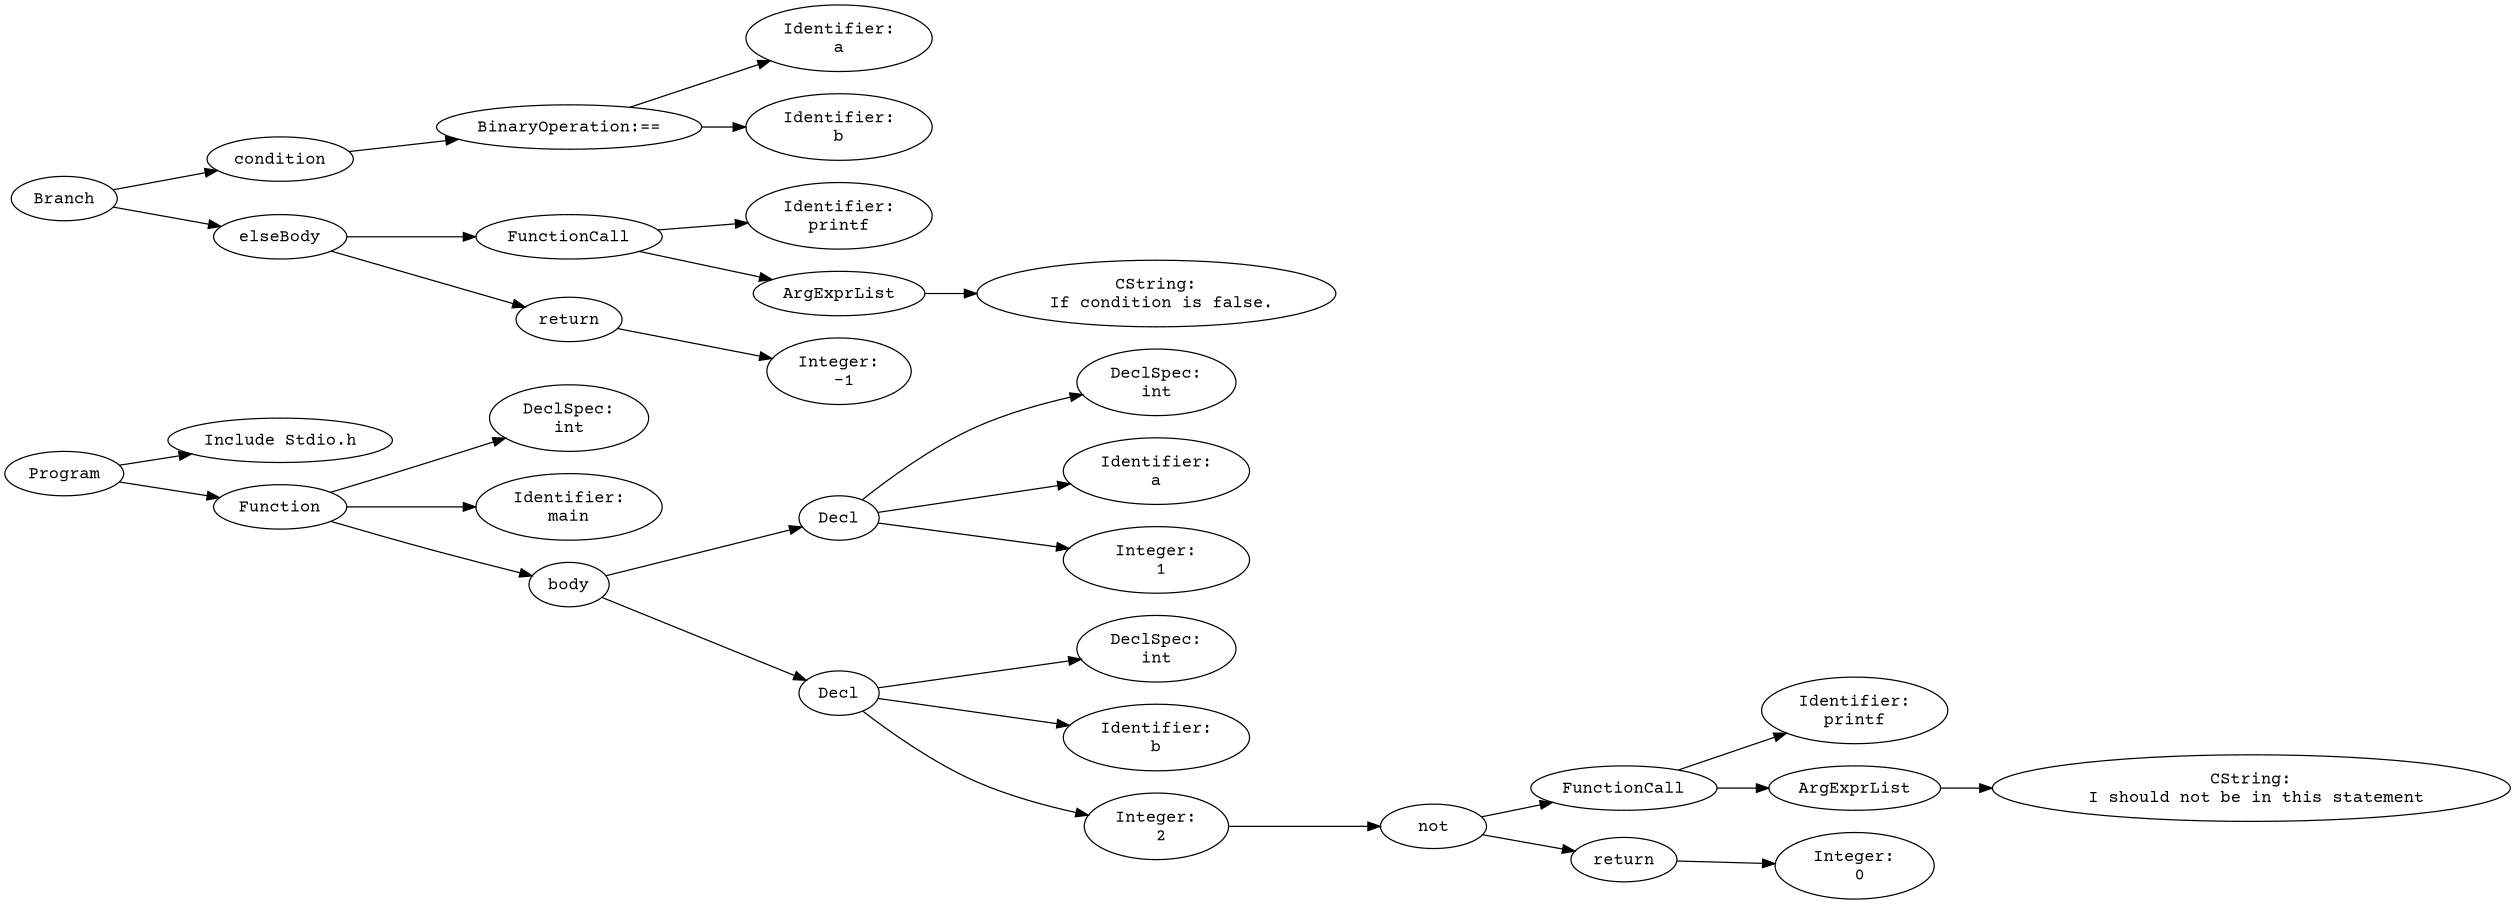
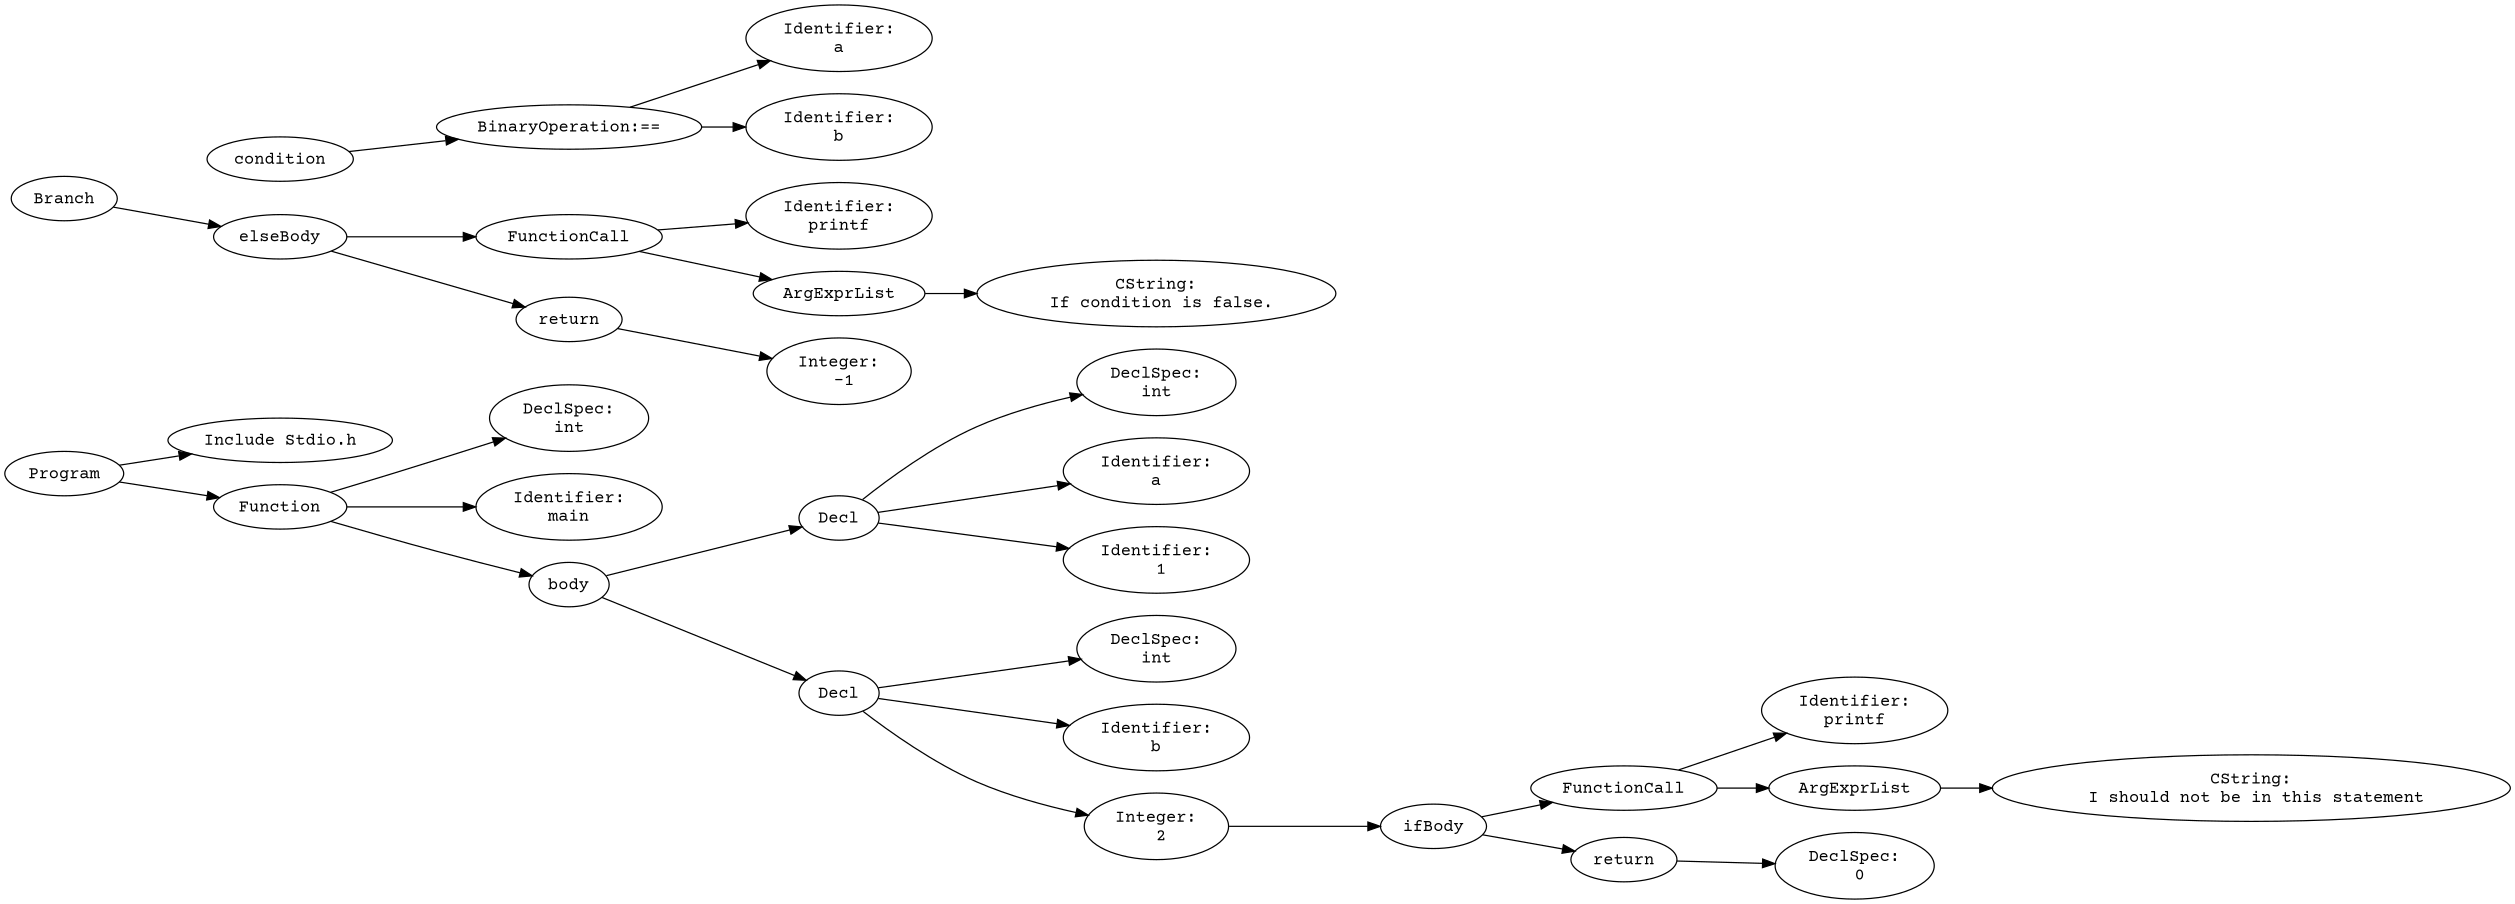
(159, 181) -> none
(1156, 560) -> (1156, 560)
(1434, 826) -> (1434, 826)
(1855, 866) -> (1855, 866)
